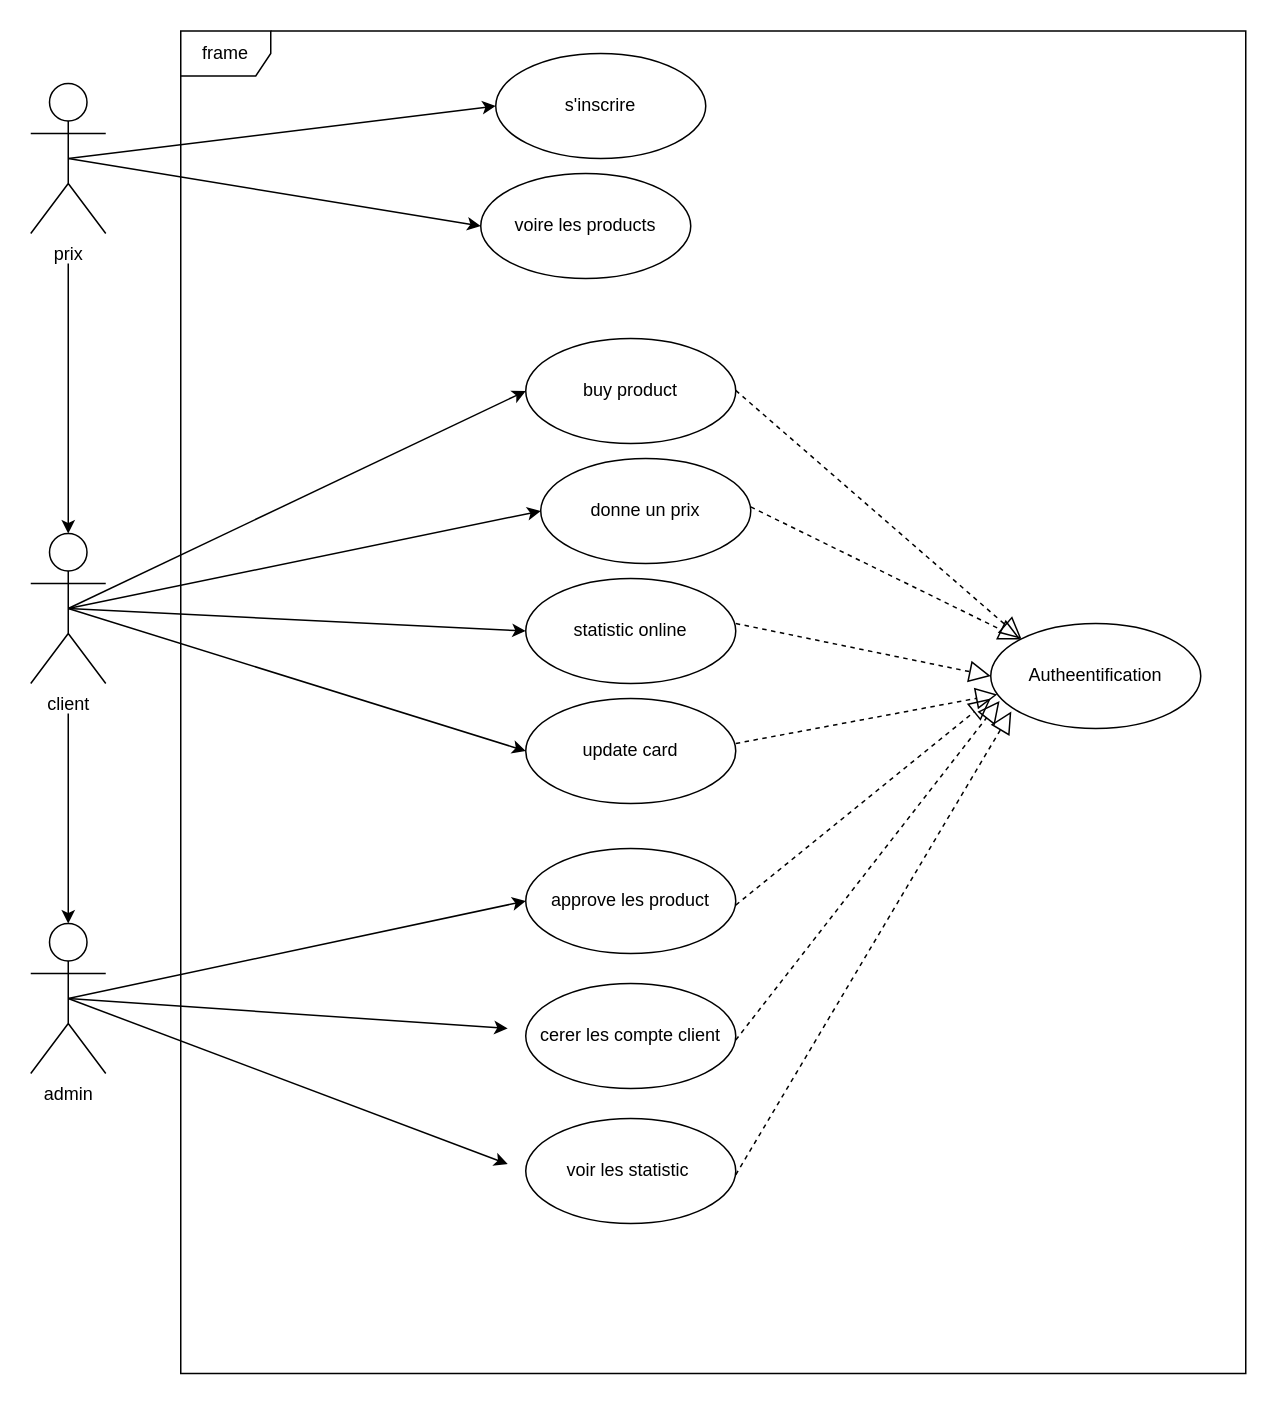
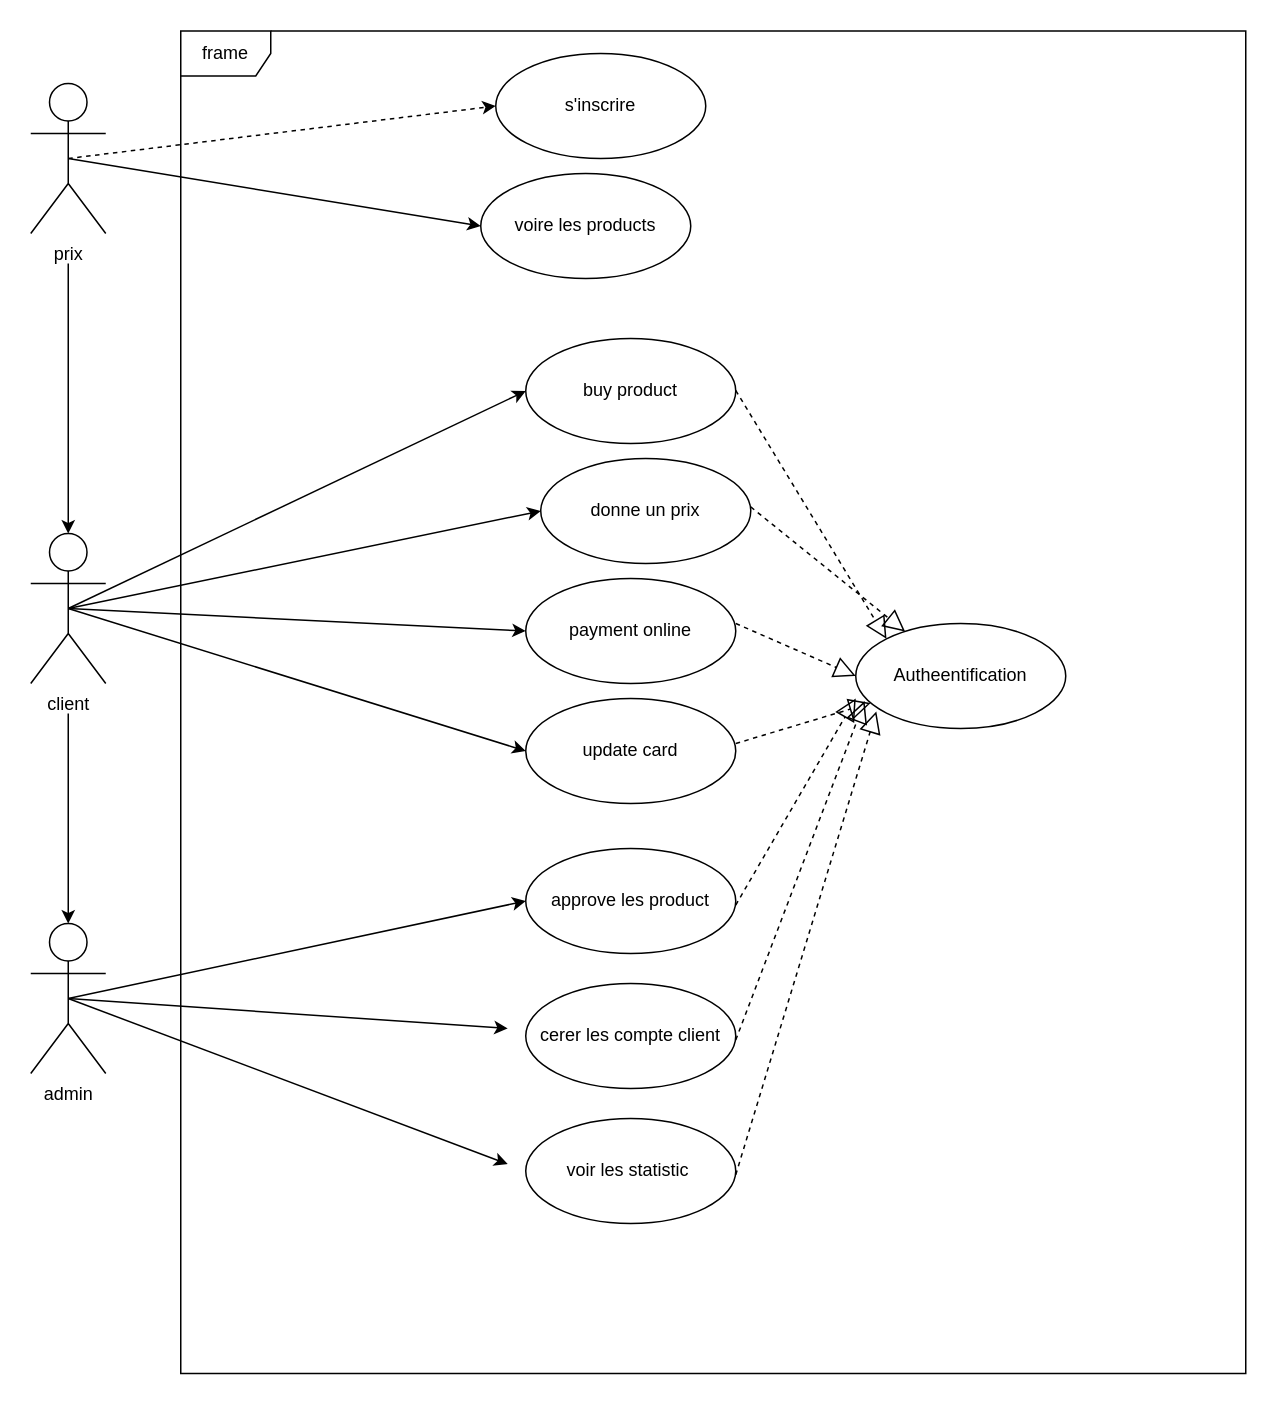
(281, 132) -> (281, 132)
(631, 631) -> (631, 631)
(1096, 676) -> (961, 676)
